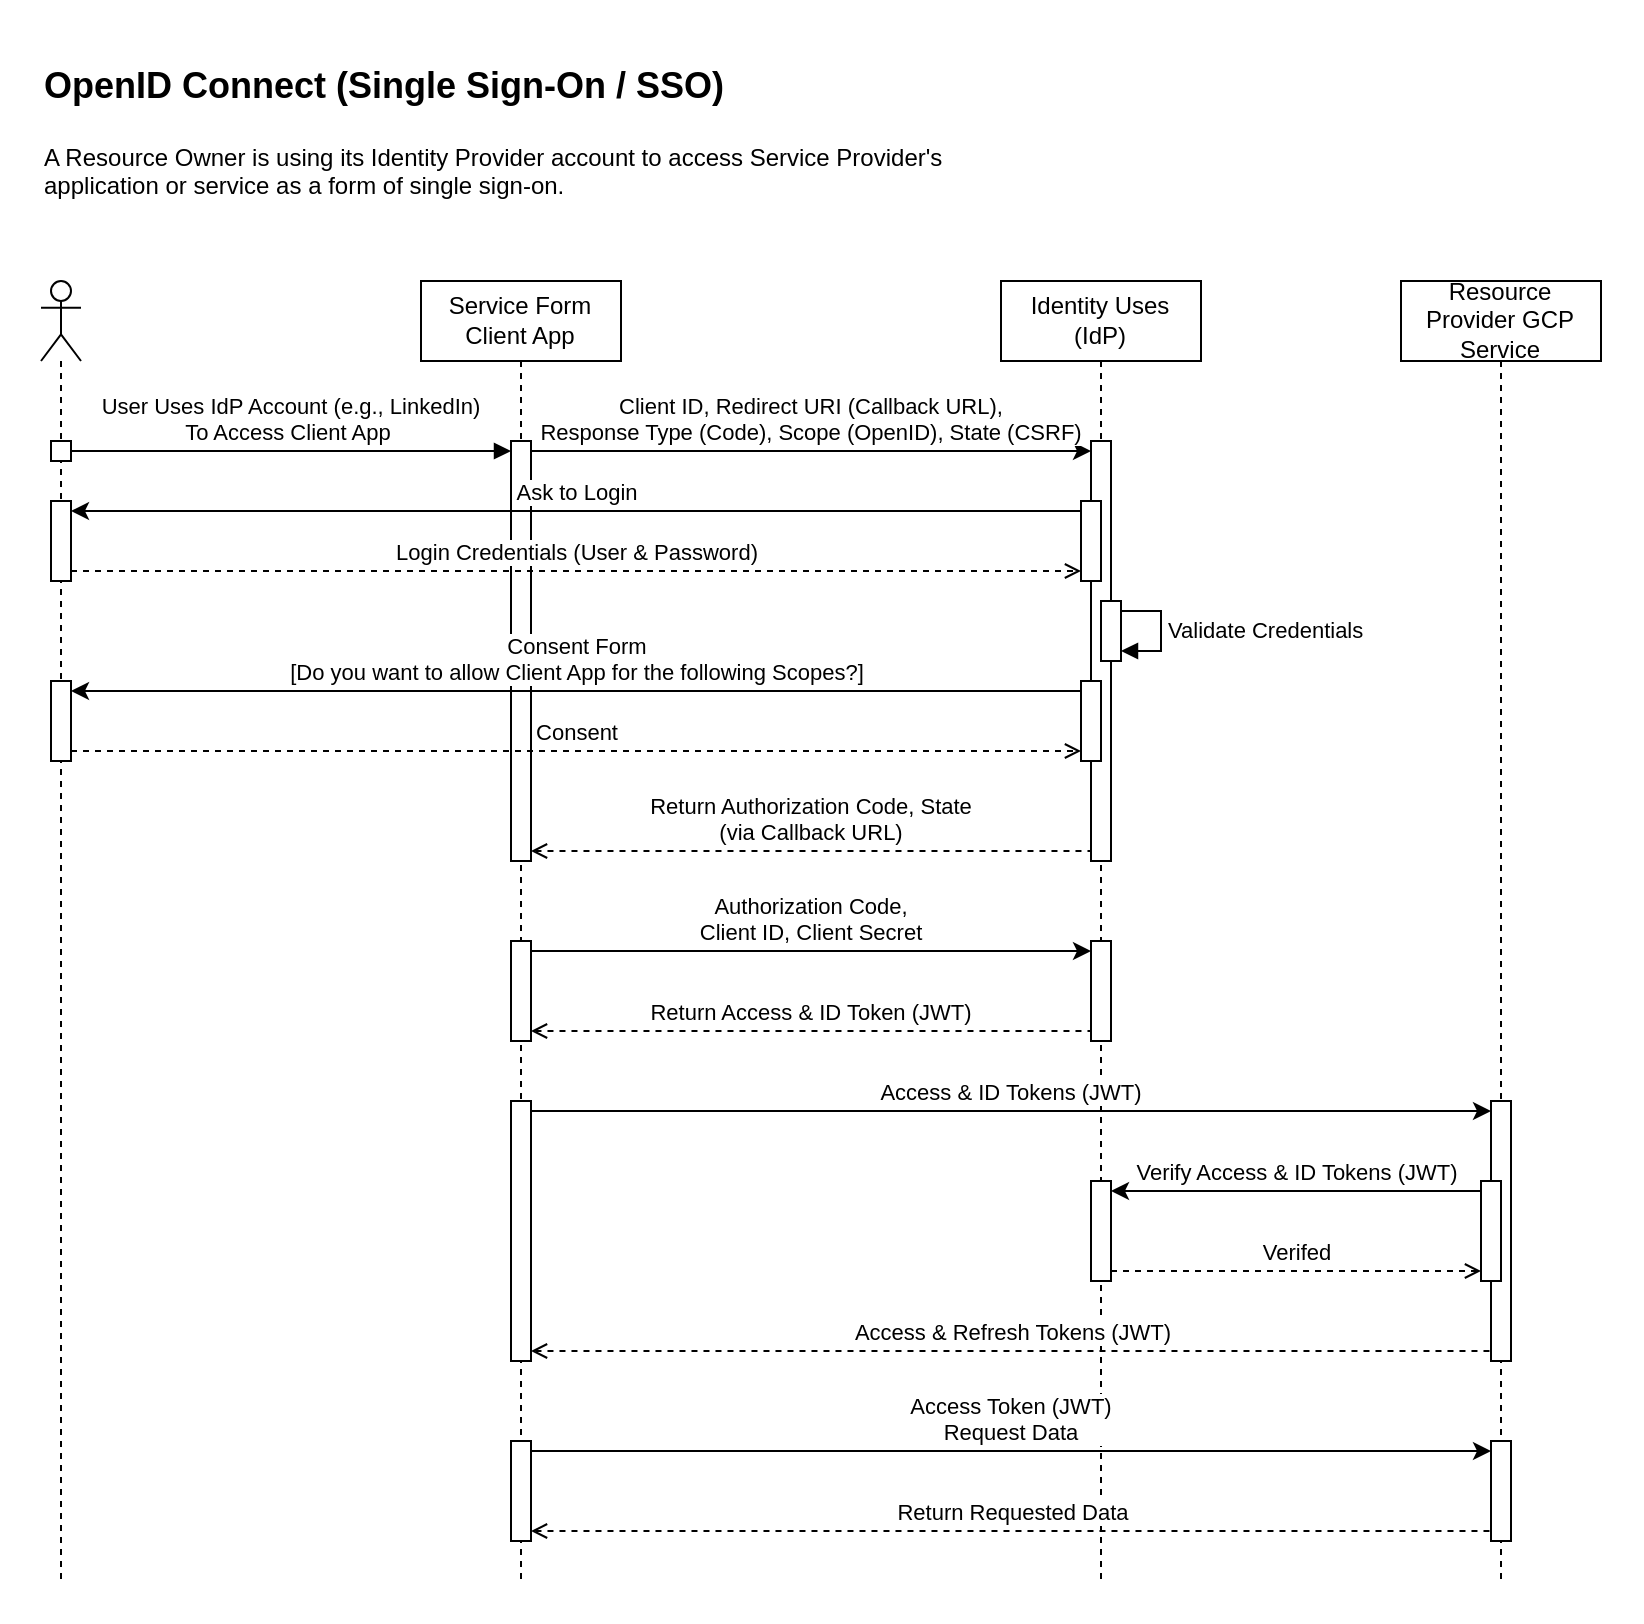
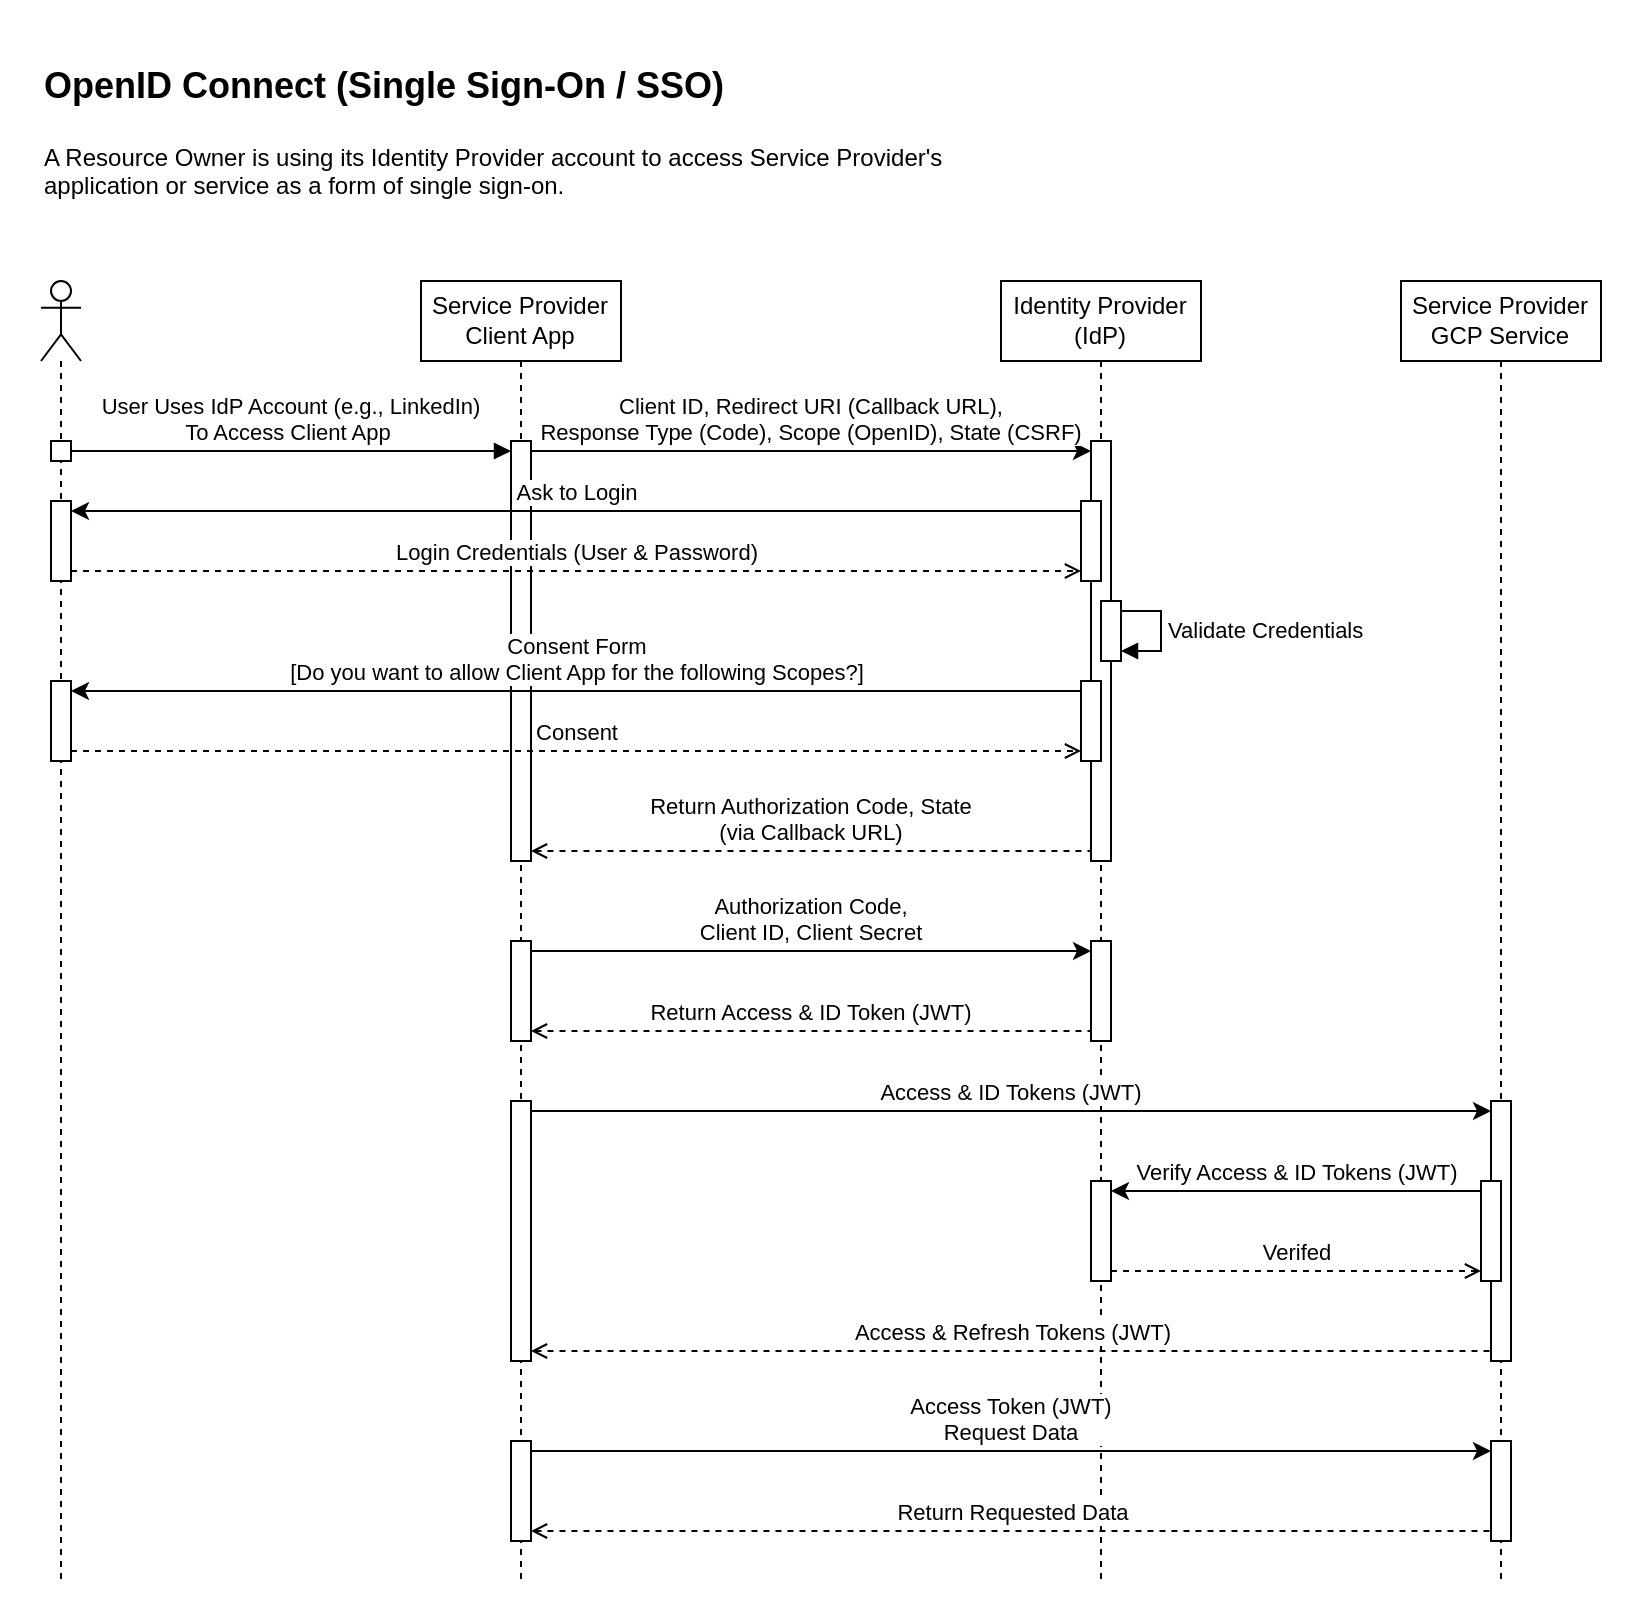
(521, 321) -> (521, 321)
(1101, 321) -> (1101, 321)
(1501, 321) -> (1501, 321)
